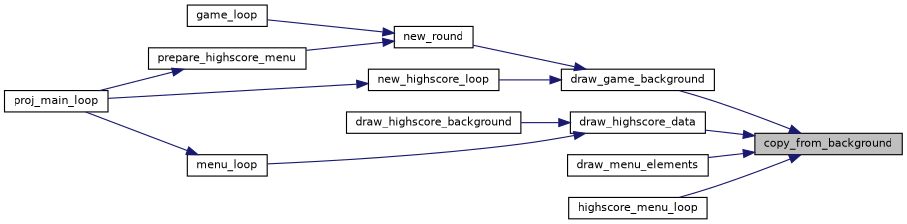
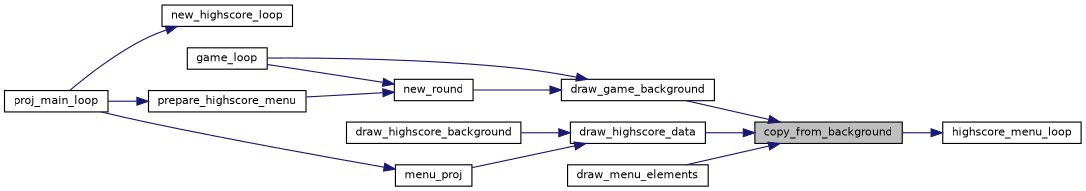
(524, 80) -> (422, 61)
(227, 165) -> (434, 176)
(735, 180) -> (917, 133)
